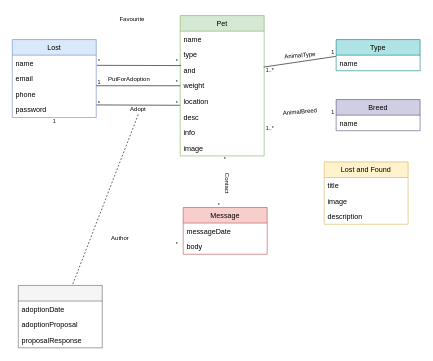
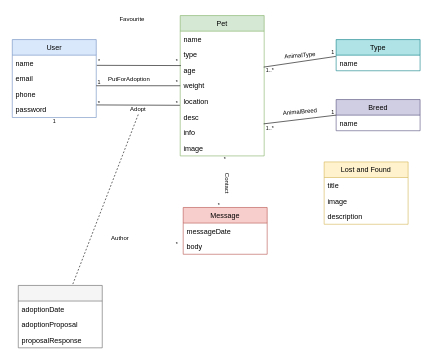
(54, 47) -> (54, 47)
(190, 70) -> (190, 70)
none -> (300, 119)
